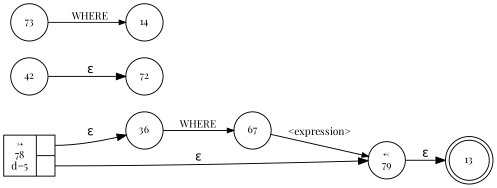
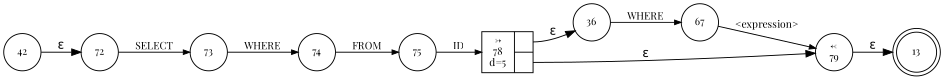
(144, 22) -> (317, 52)
none -> (151, 52)
none -> (418, 52)
